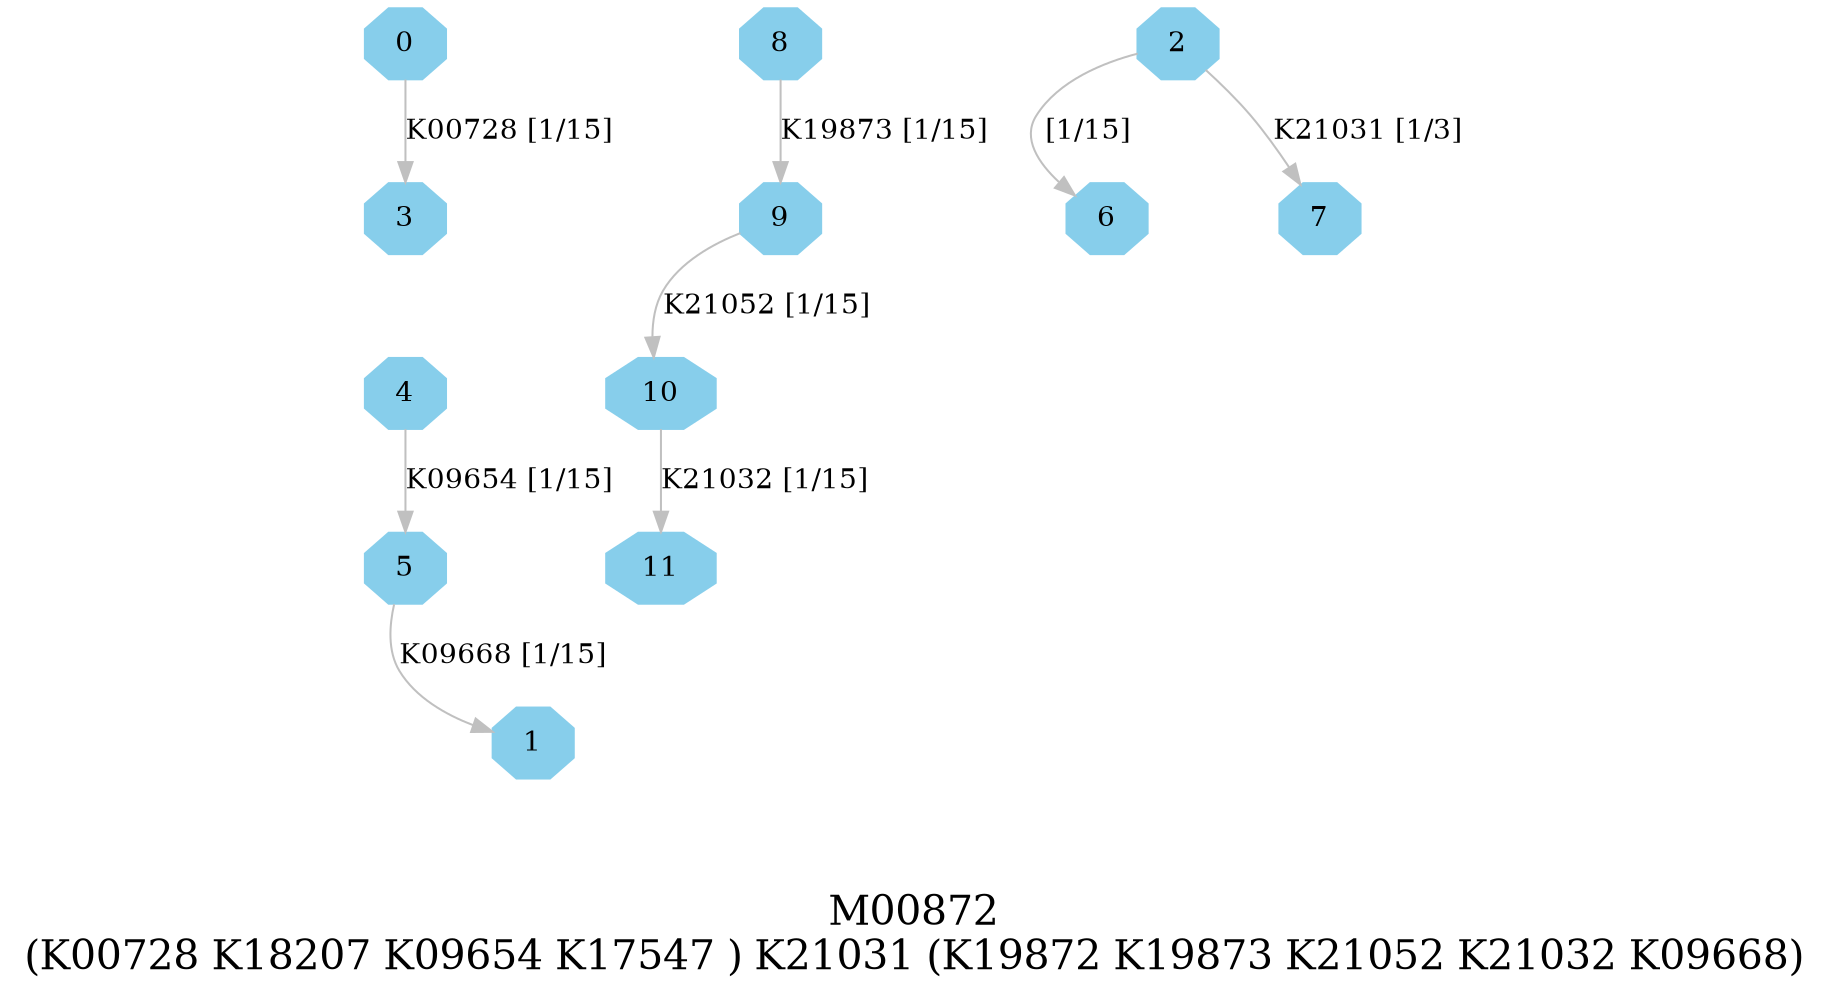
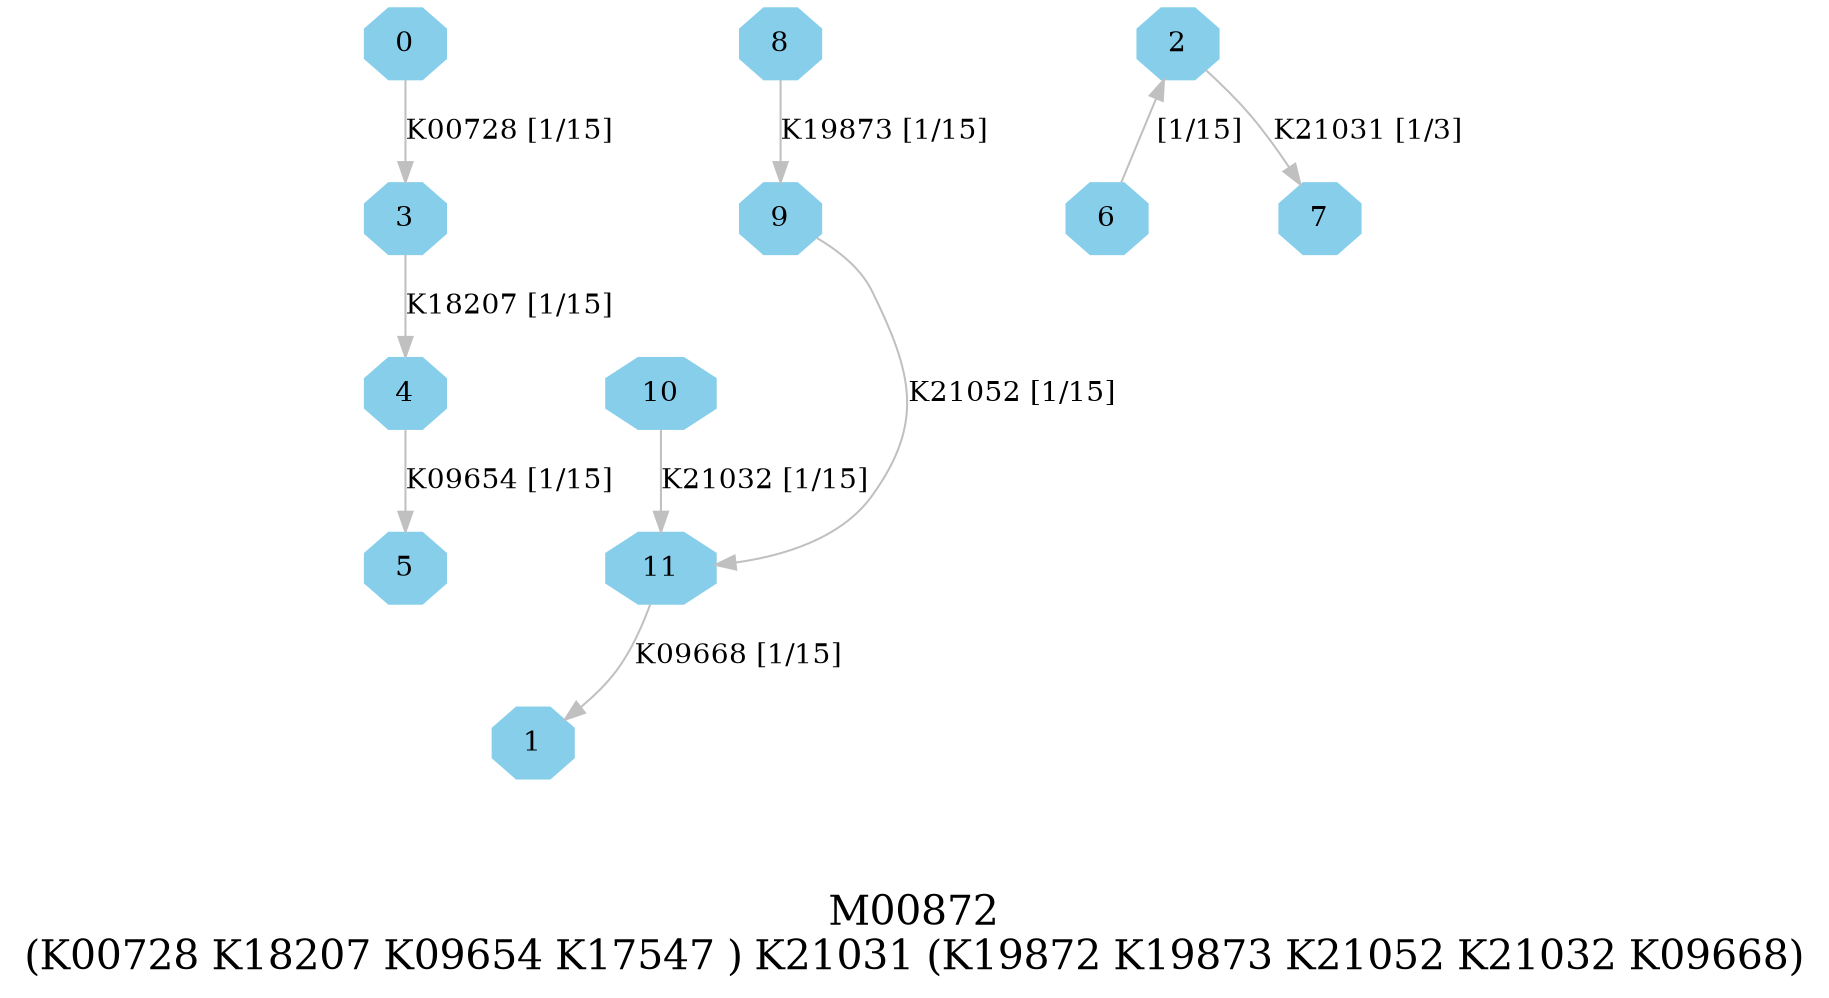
(1051, 98) -> (1139, 140)
(678, 271) -> (903, 433)
none -> (405, 296)
(407, 681) -> (623, 661)
